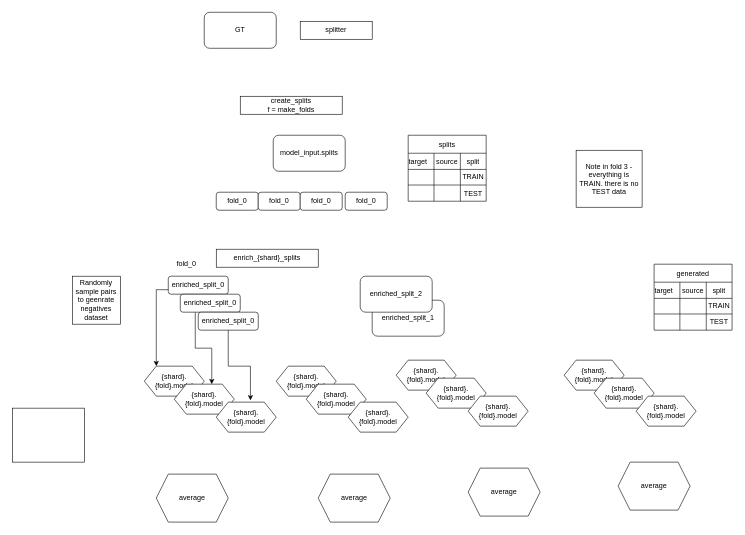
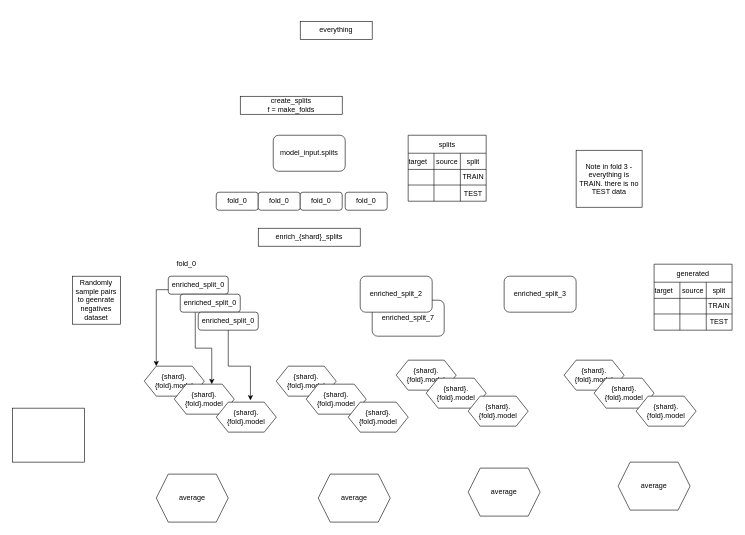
(240, 30) -> none
(336, 30) -> (336, 30)
(267, 258) -> (309, 237)
none -> (540, 294)
(408, 318) -> (408, 318)
